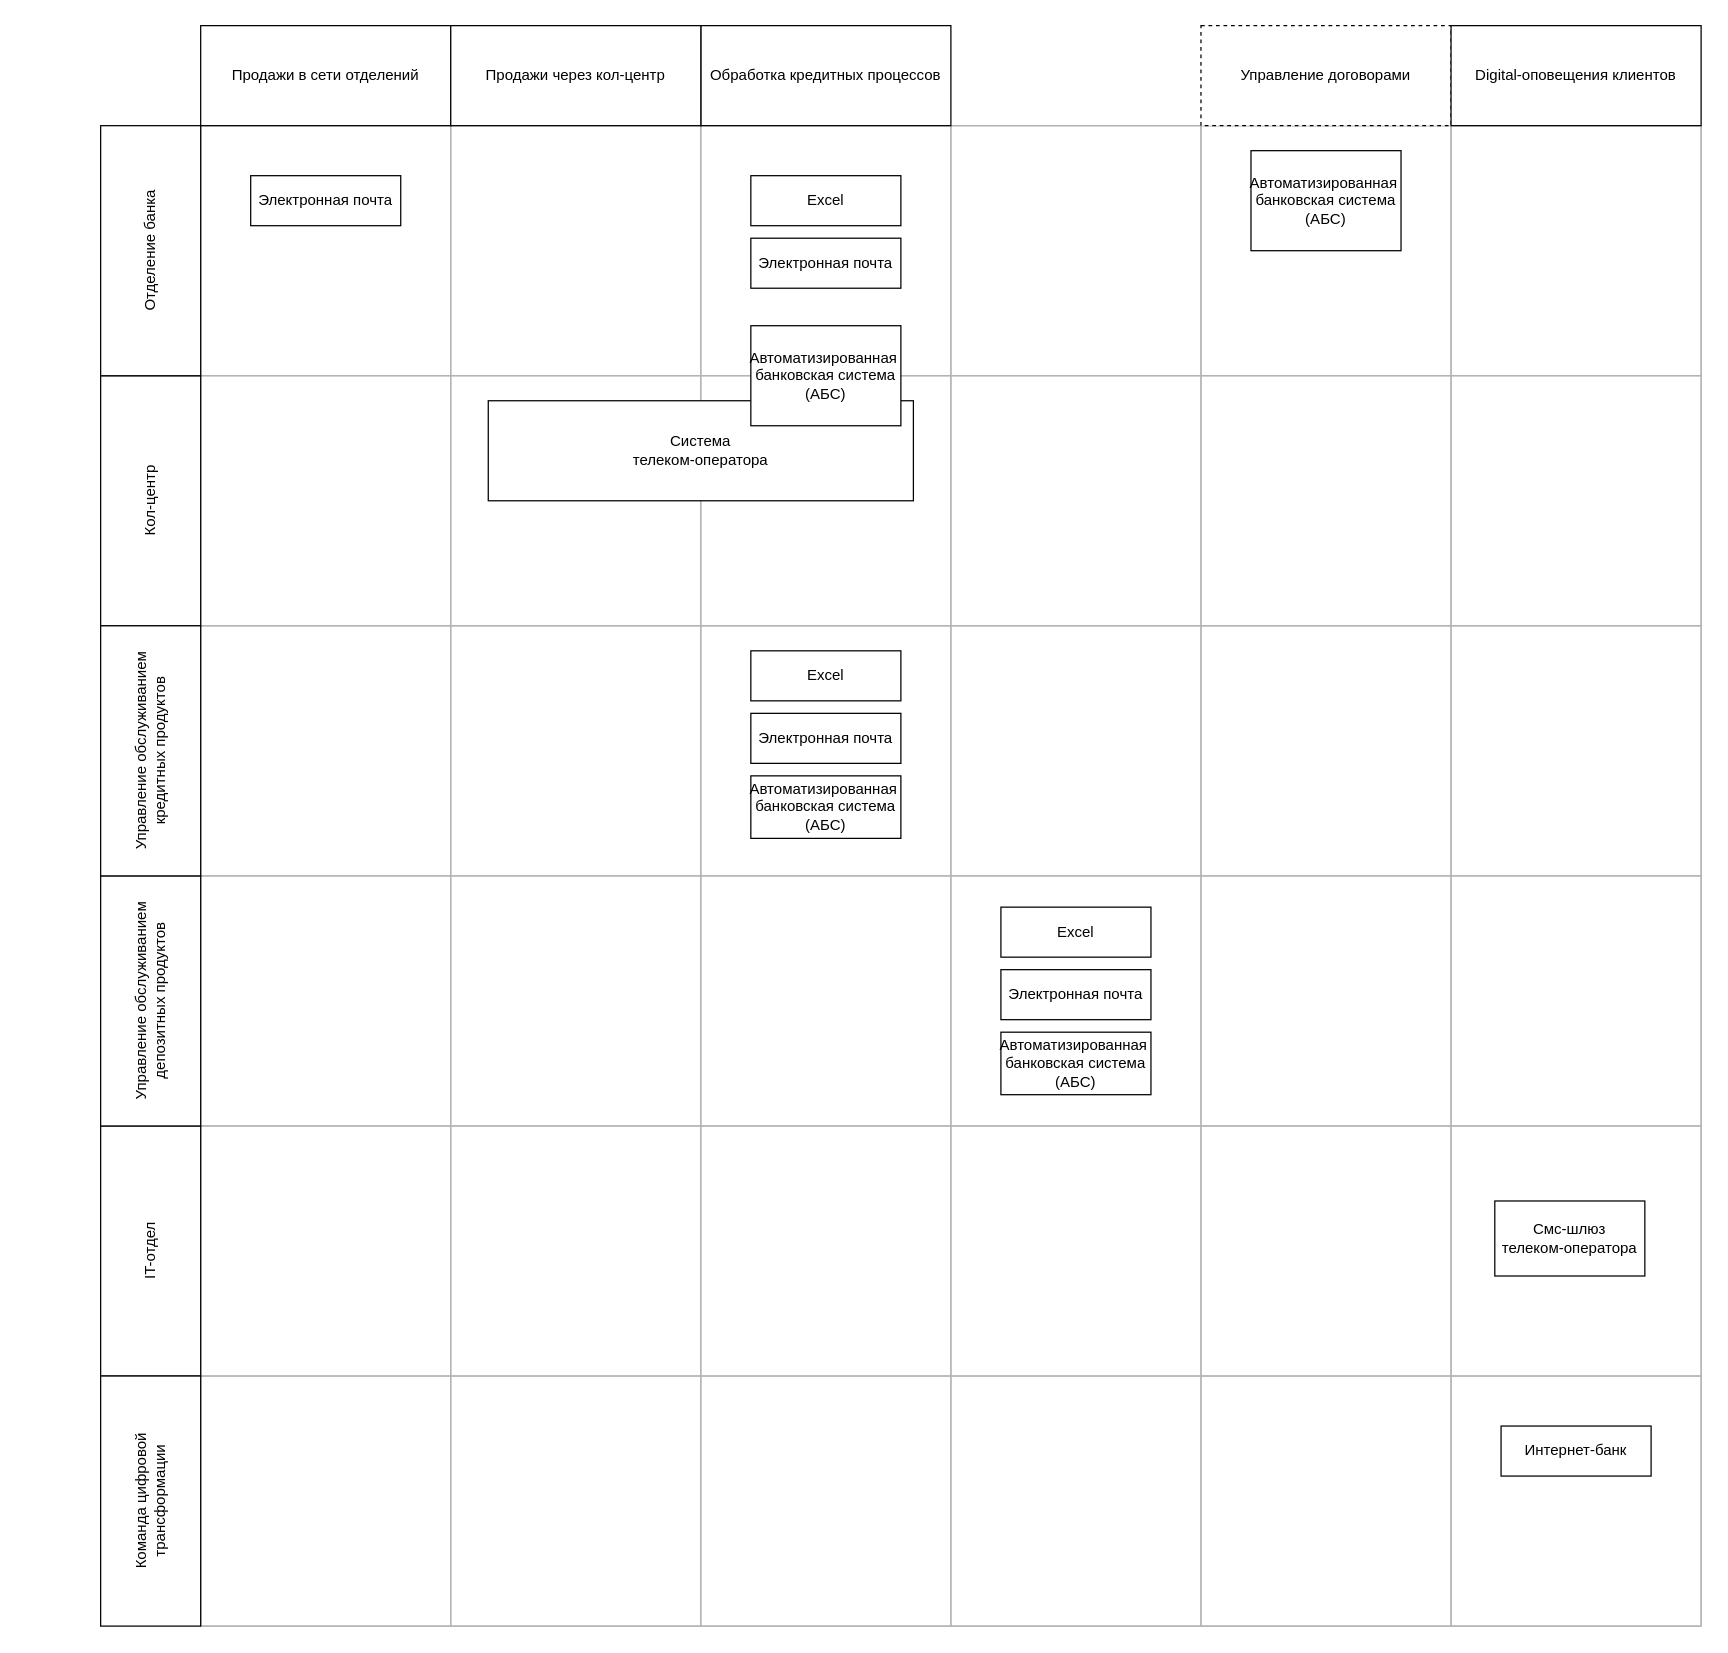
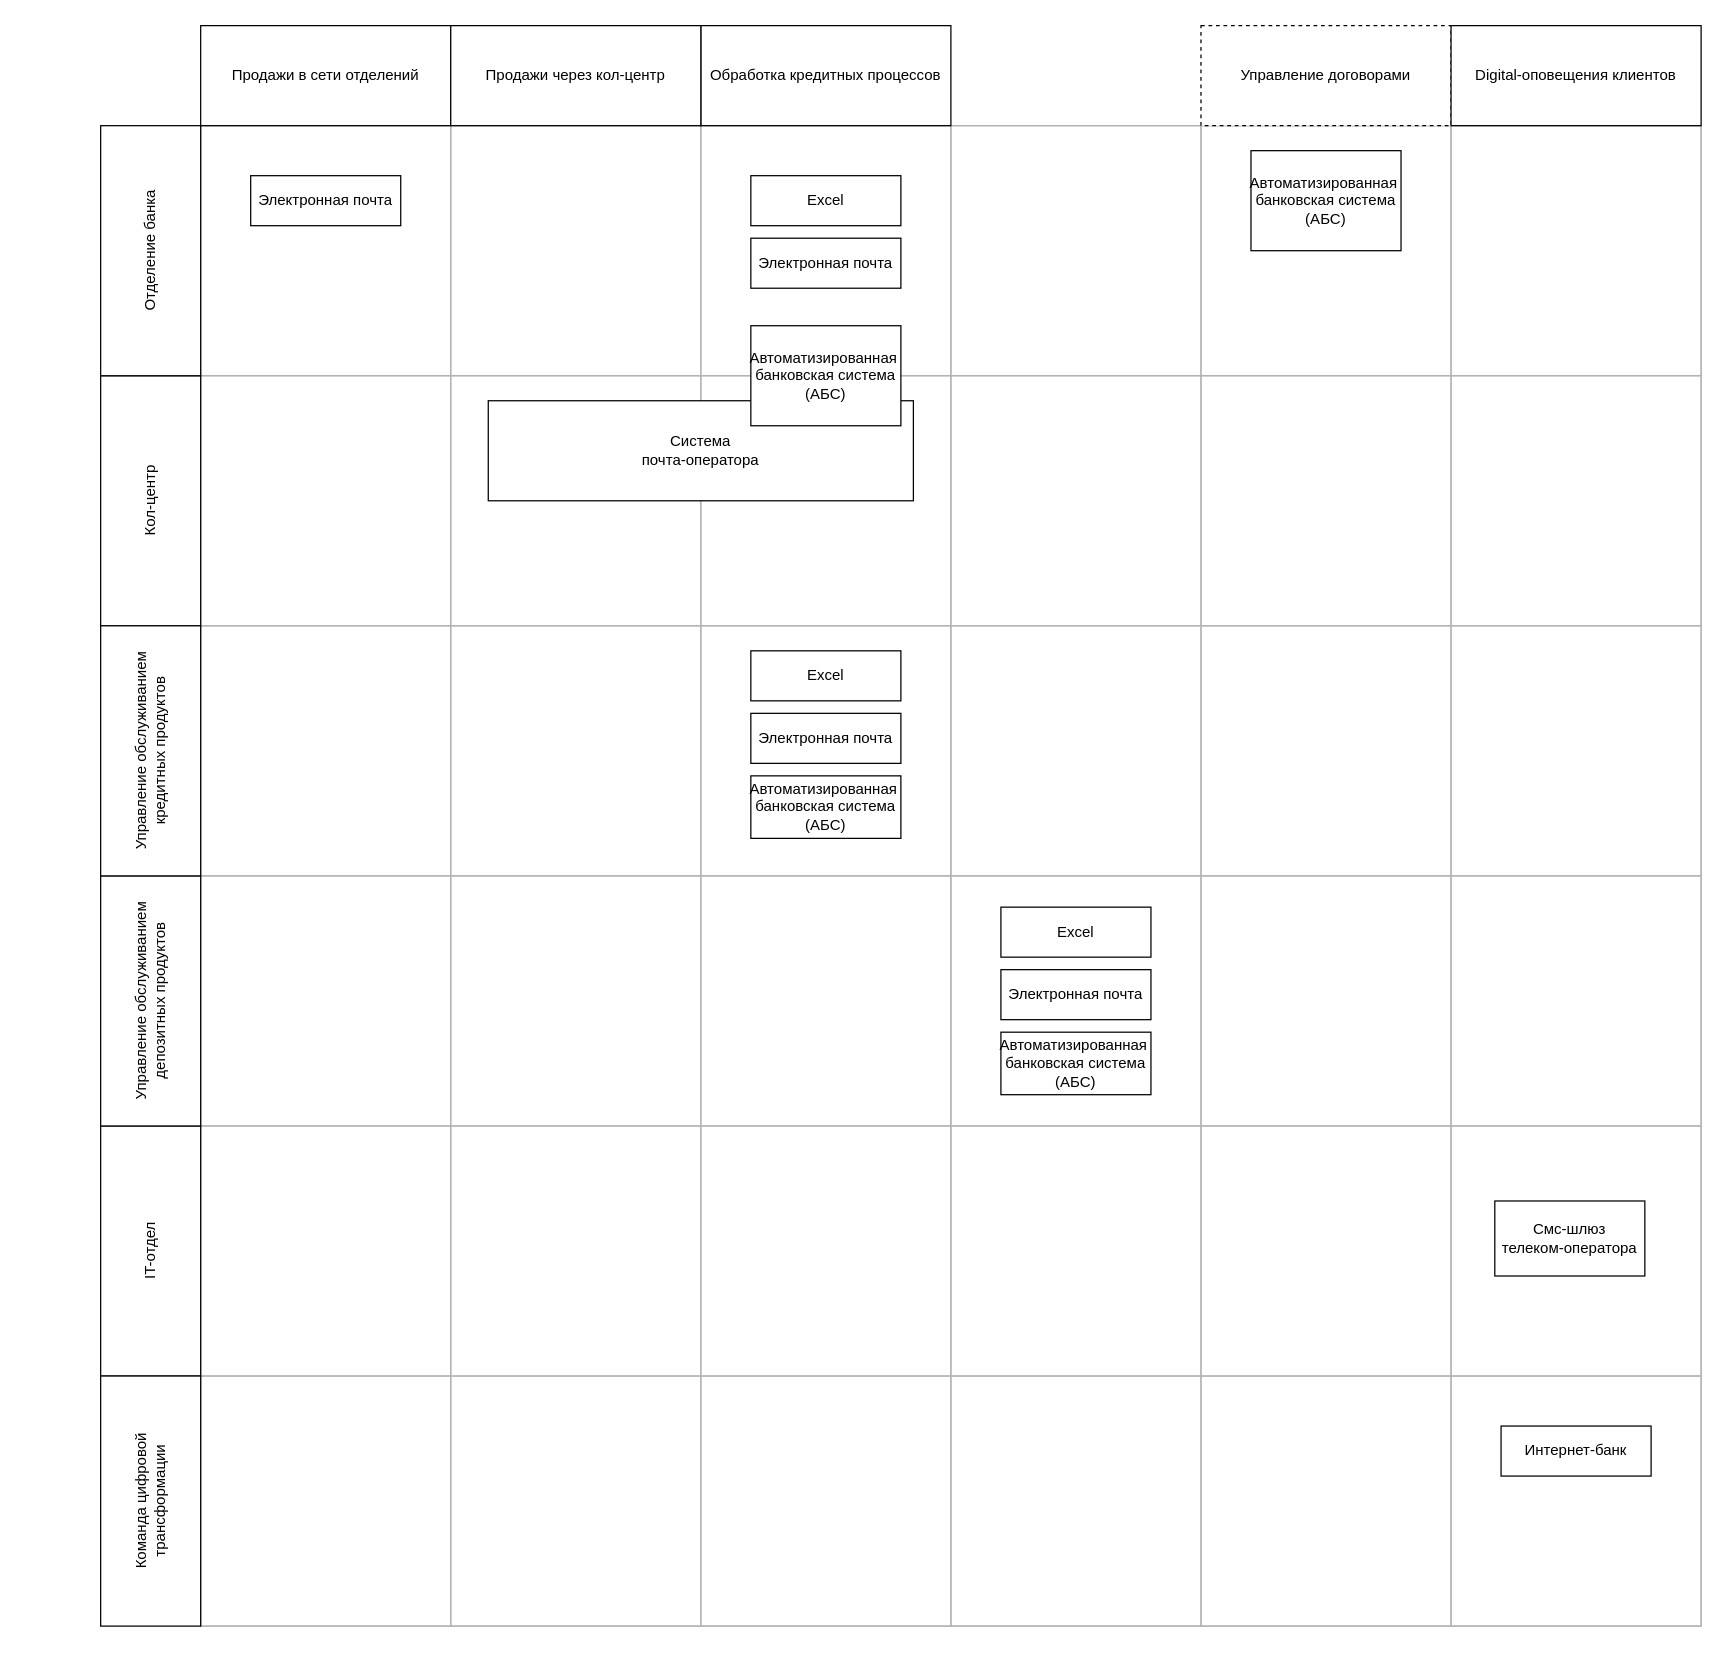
(701, 451) -> (701, 451)
